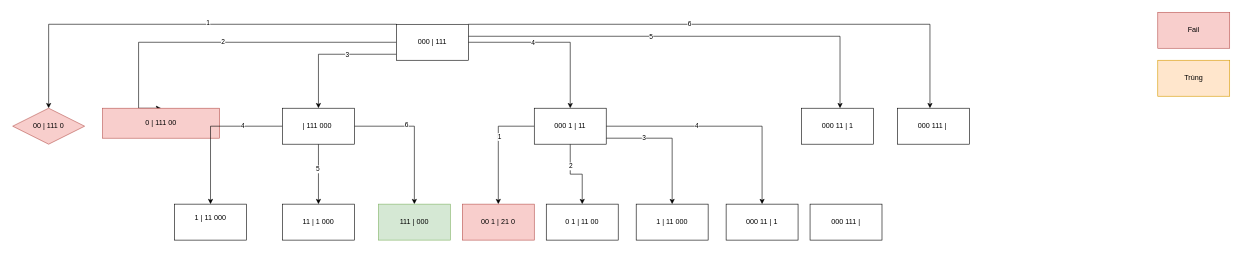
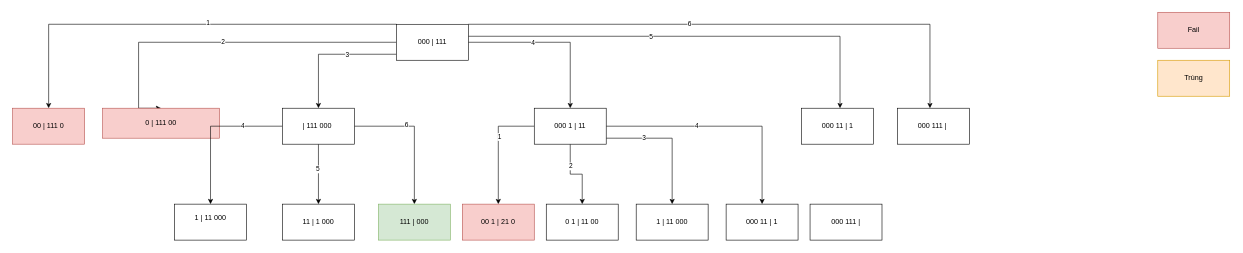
(48, 126) -> (48, 126)
